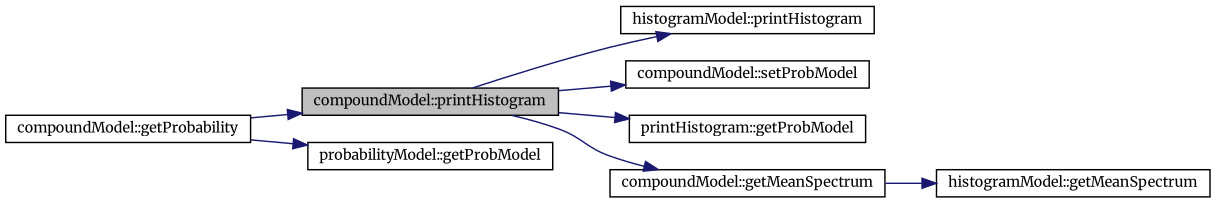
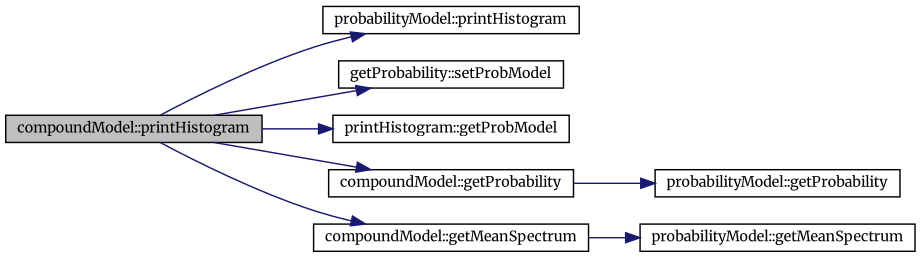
(747, 20) -> (451, 20)
(747, 74) -> (451, 74)
(269, 116) -> (285, 155)
(430, 156) -> (778, 183)
(1073, 183) -> (778, 238)
